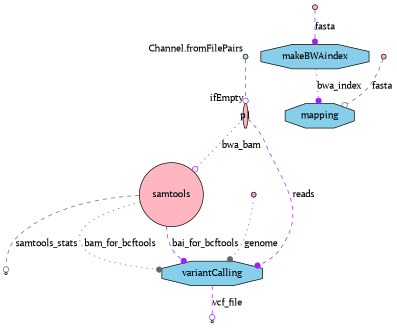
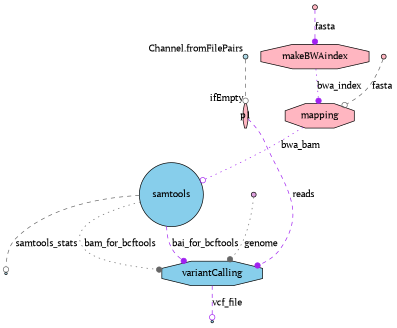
(315, 57) -> (315, 57)
(246, 79) -> (246, 79)
(320, 116) -> (320, 116)
(220, 143) -> (255, 155)
(171, 195) -> (171, 195)
